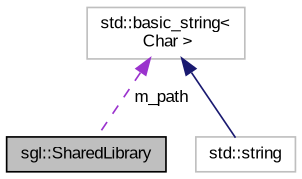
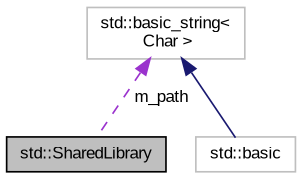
(86, 154) -> (86, 154)
(246, 154) -> (246, 154)
